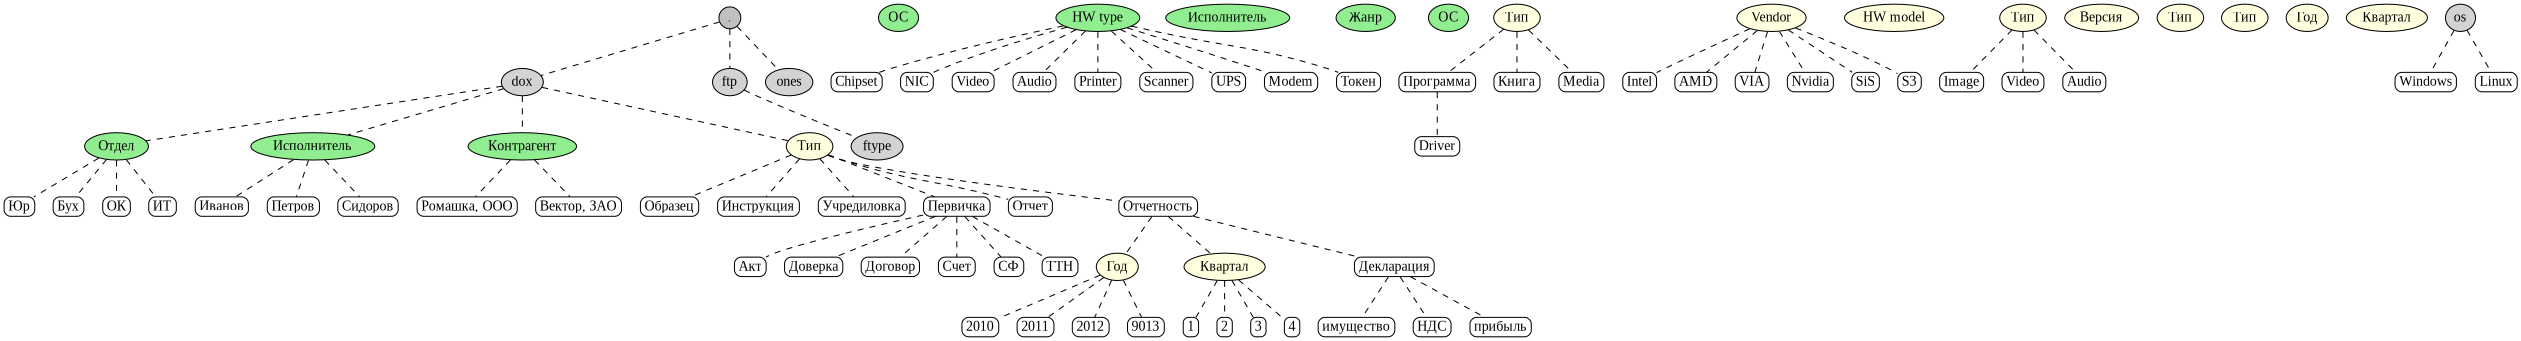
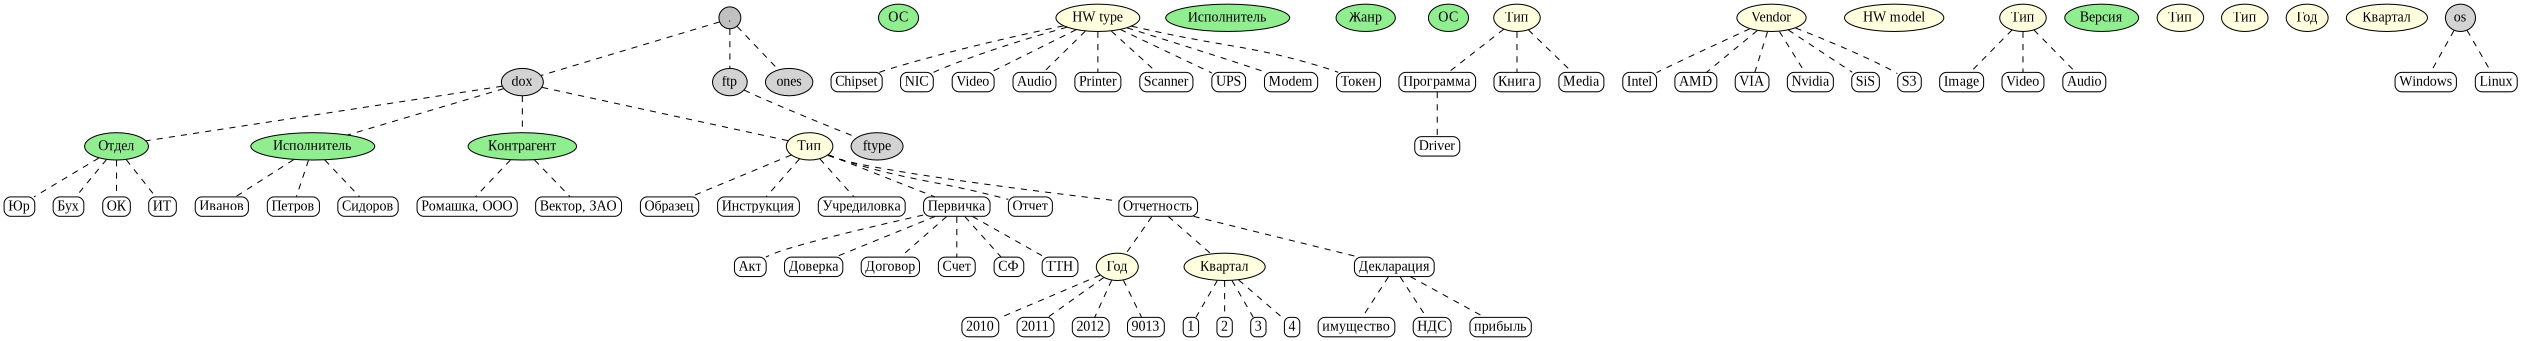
(1098, 18) -> (1098, 18)
(2102, 18) -> (2102, 18)
